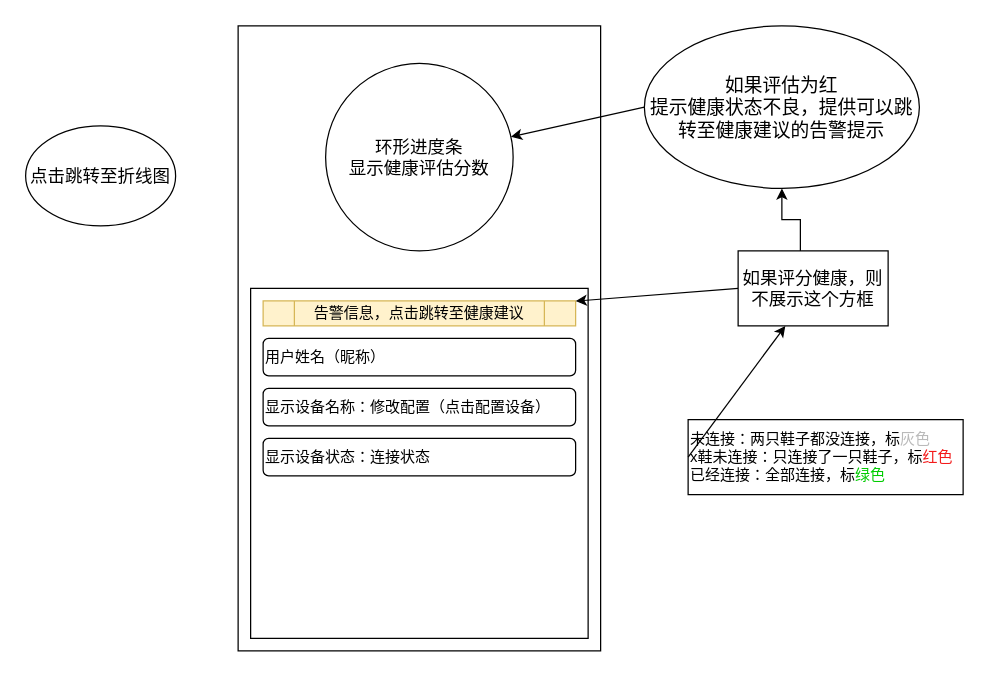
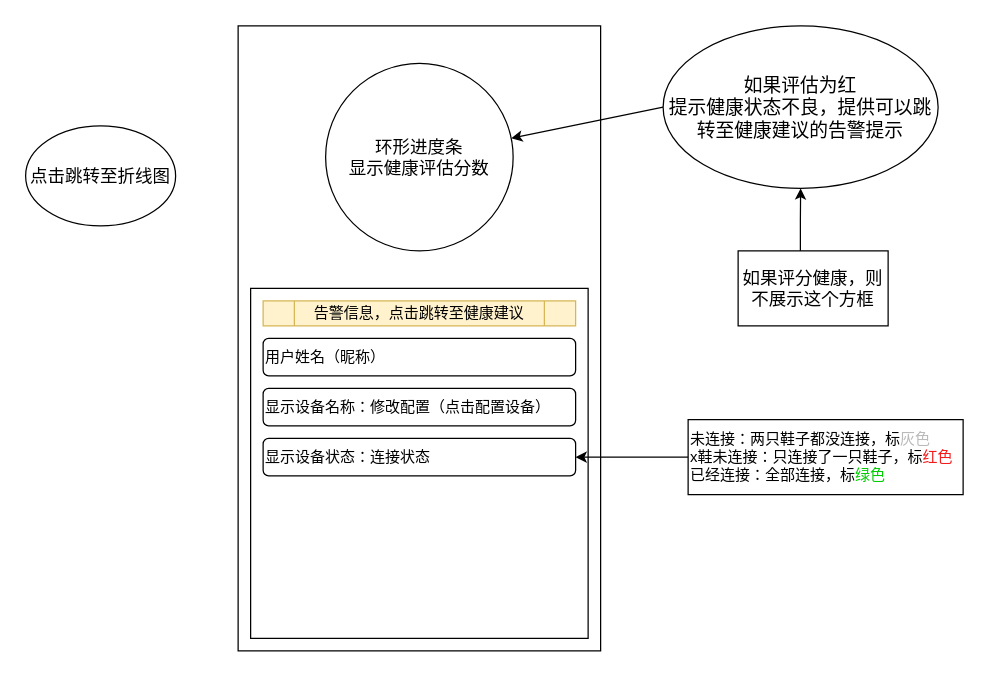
(782, 107) -> (801, 107)
(661, 294) -> none
(734, 395) -> (636, 457)
